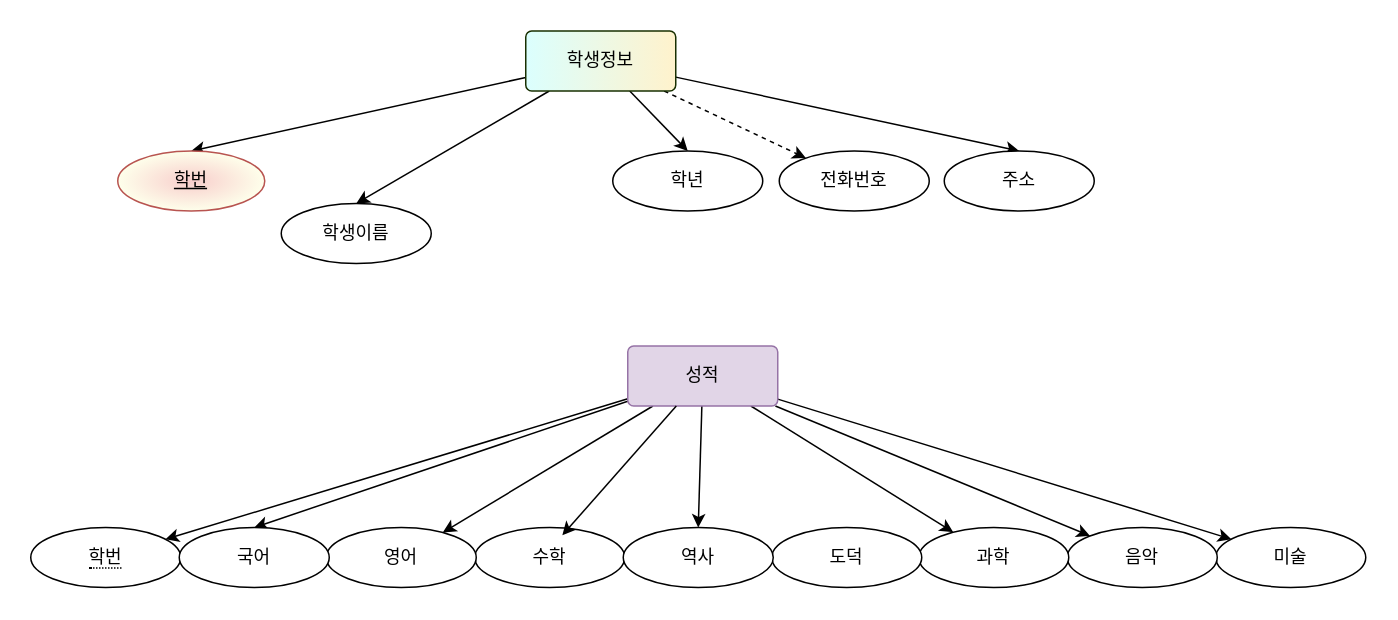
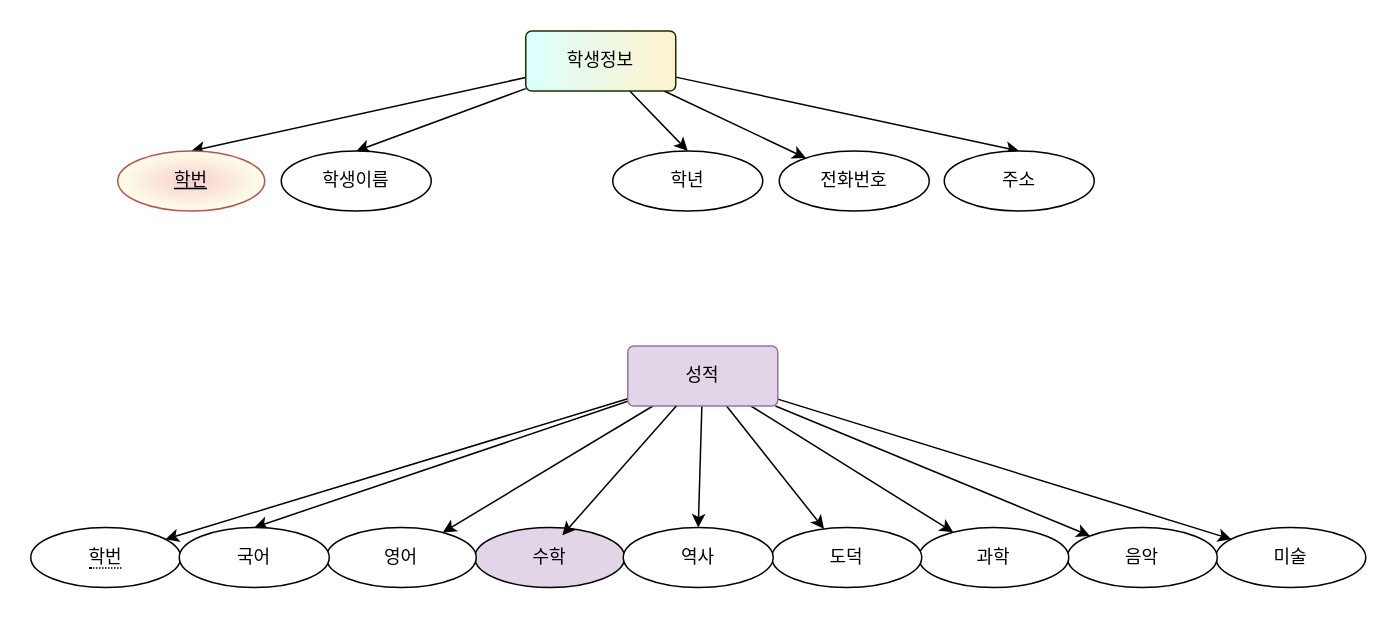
(730, 122) -> (730, 122)
(356, 233) -> (356, 181)
none -> (772, 463)
(550, 557) -> (550, 557)
